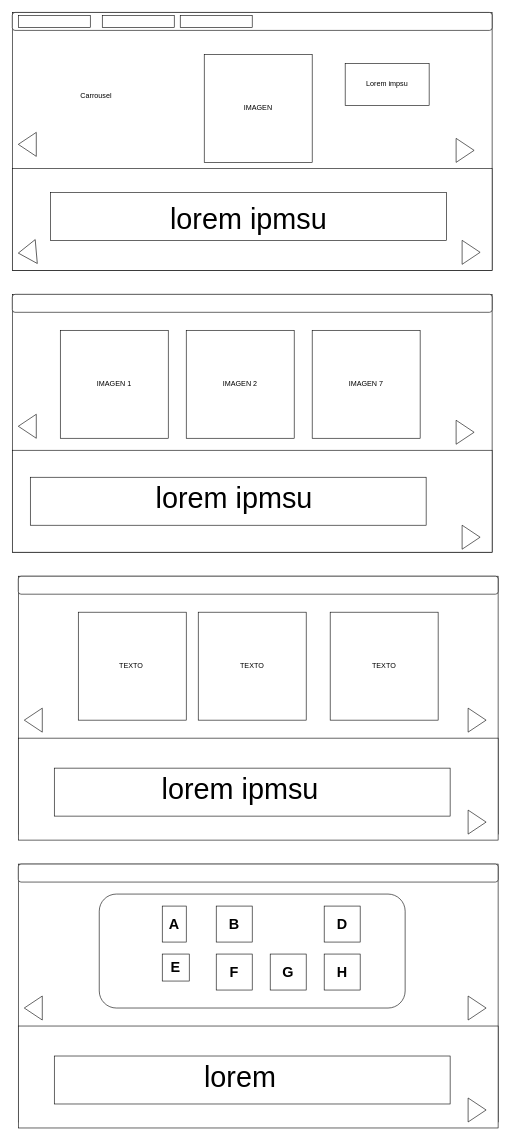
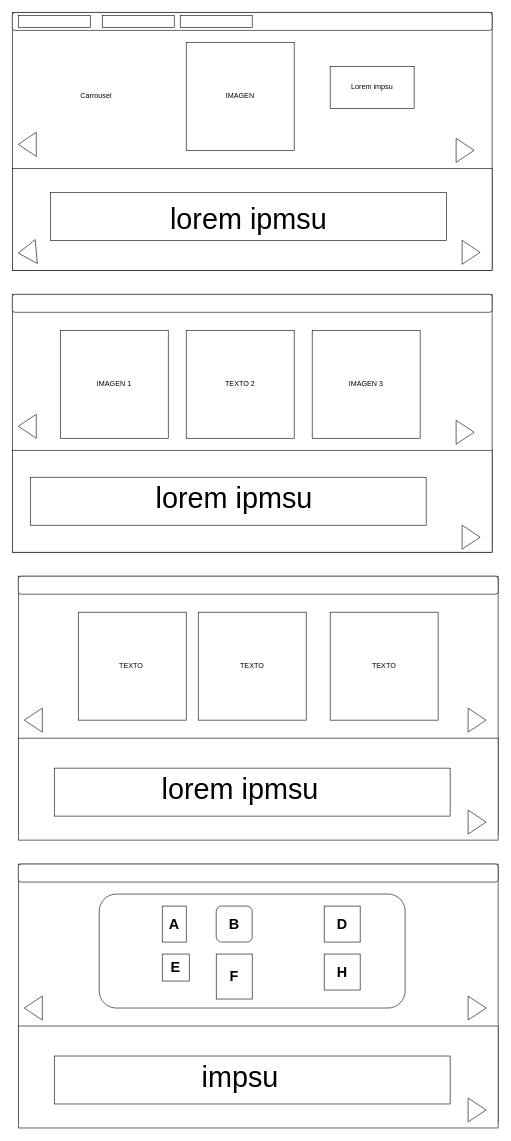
(387, 84) -> (372, 87)
(258, 108) -> (240, 96)
(240, 384) -> (240, 384)
(366, 384) -> (366, 384)
(234, 924) -> (234, 924)
(234, 972) -> (234, 977)
(288, 972) -> none
(240, 1077) -> (240, 1077)
